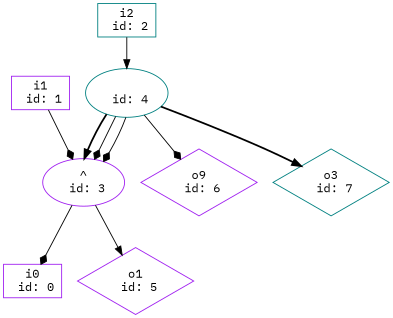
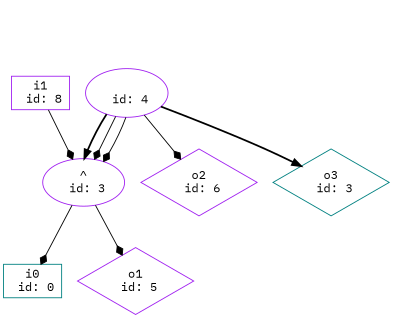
(127, 20) -> none
(41, 93) -> (41, 93)
(127, 93) -> (127, 93)
(199, 182) -> (199, 182)
(331, 182) -> (331, 182)
(107, 226) -> (107, 226)
(33, 281) -> (33, 281)
